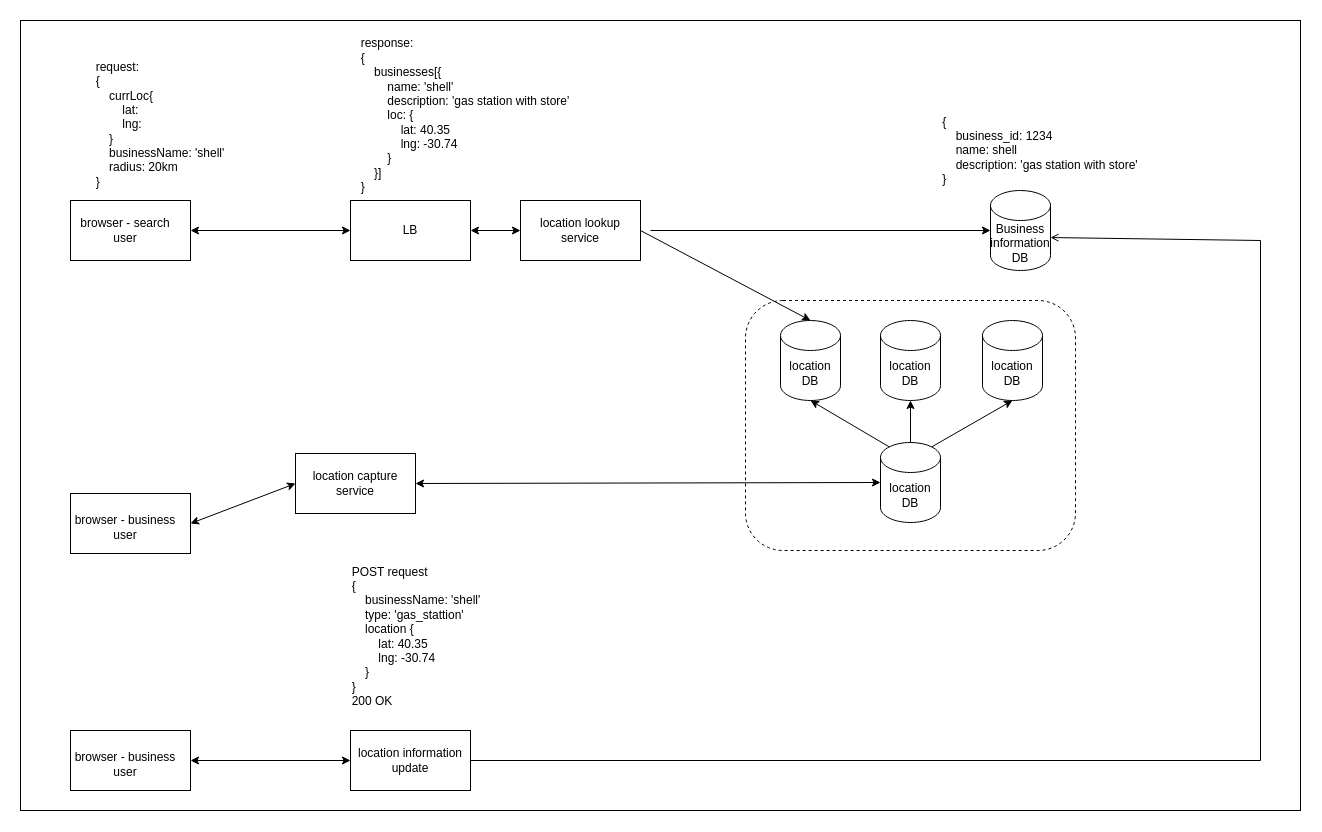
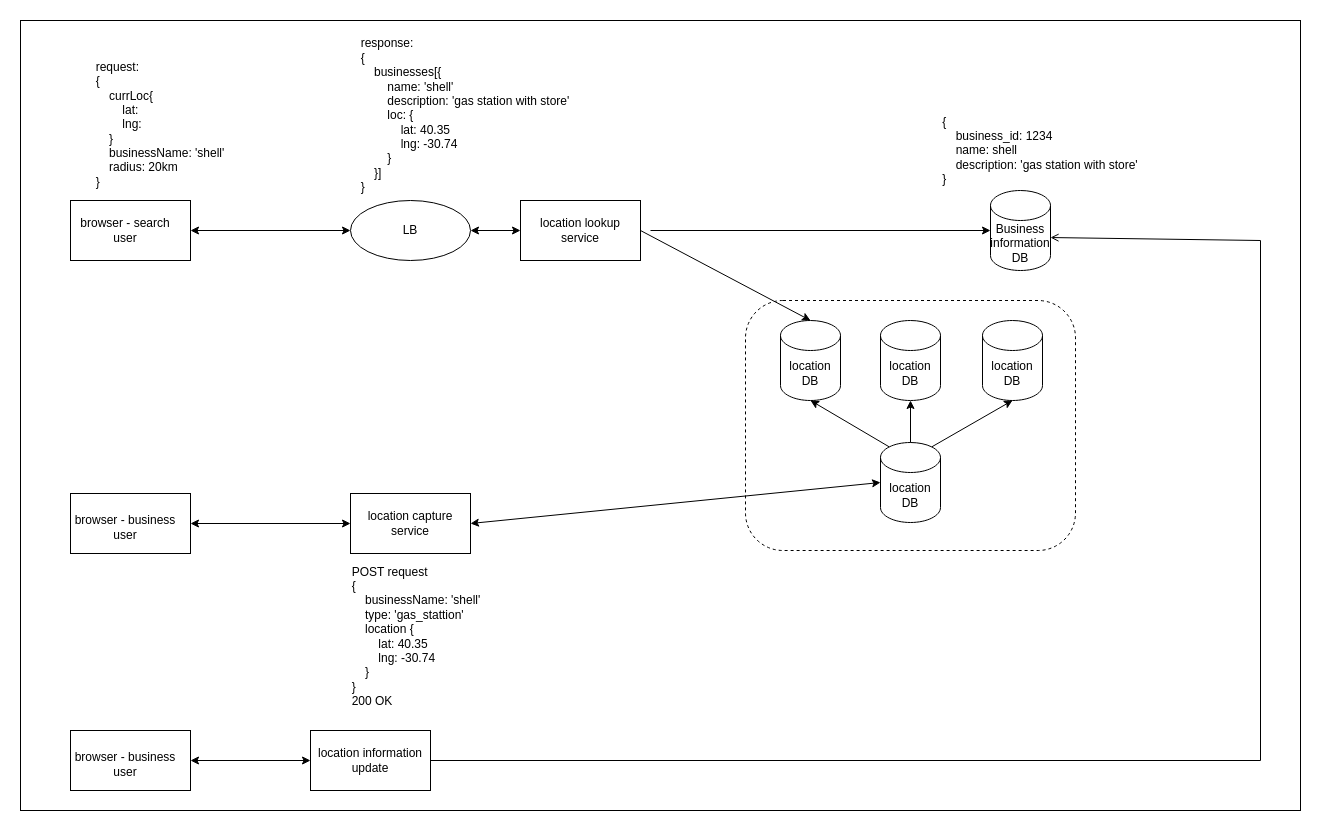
(411, 231) -> (411, 231)
(356, 484) -> (411, 524)
(411, 761) -> (371, 761)
